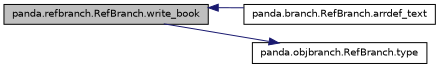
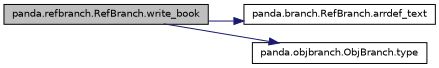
(231, 8) -> (221, 21)
(340, 53) -> (340, 53)
